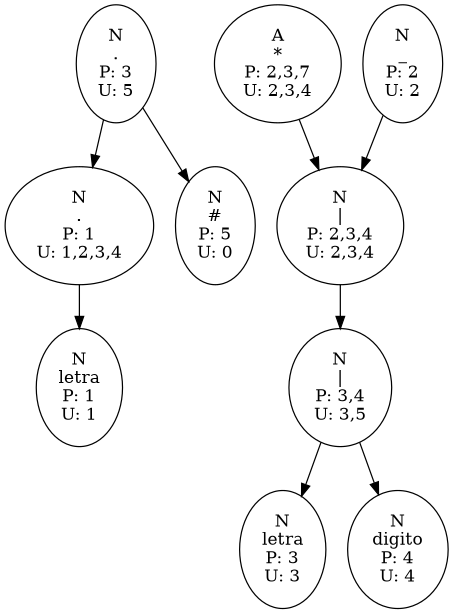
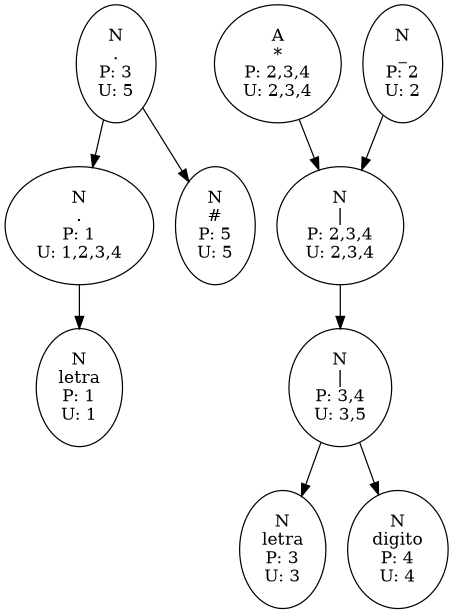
(278, 64) -> (278, 64)
(215, 226) -> (215, 226)
